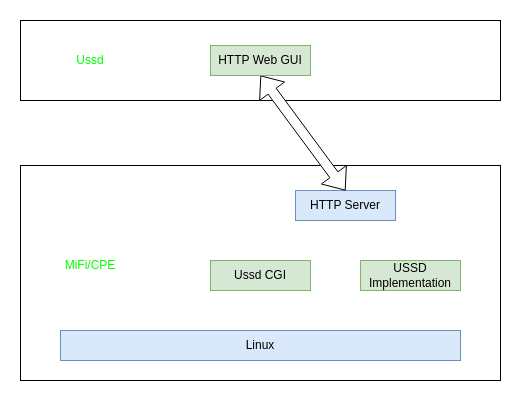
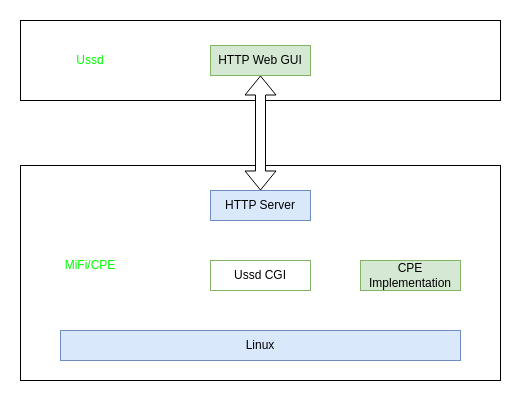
(346, 206) -> (261, 206)
(261, 276) -> (261, 276)
(411, 276) -> (411, 276)
